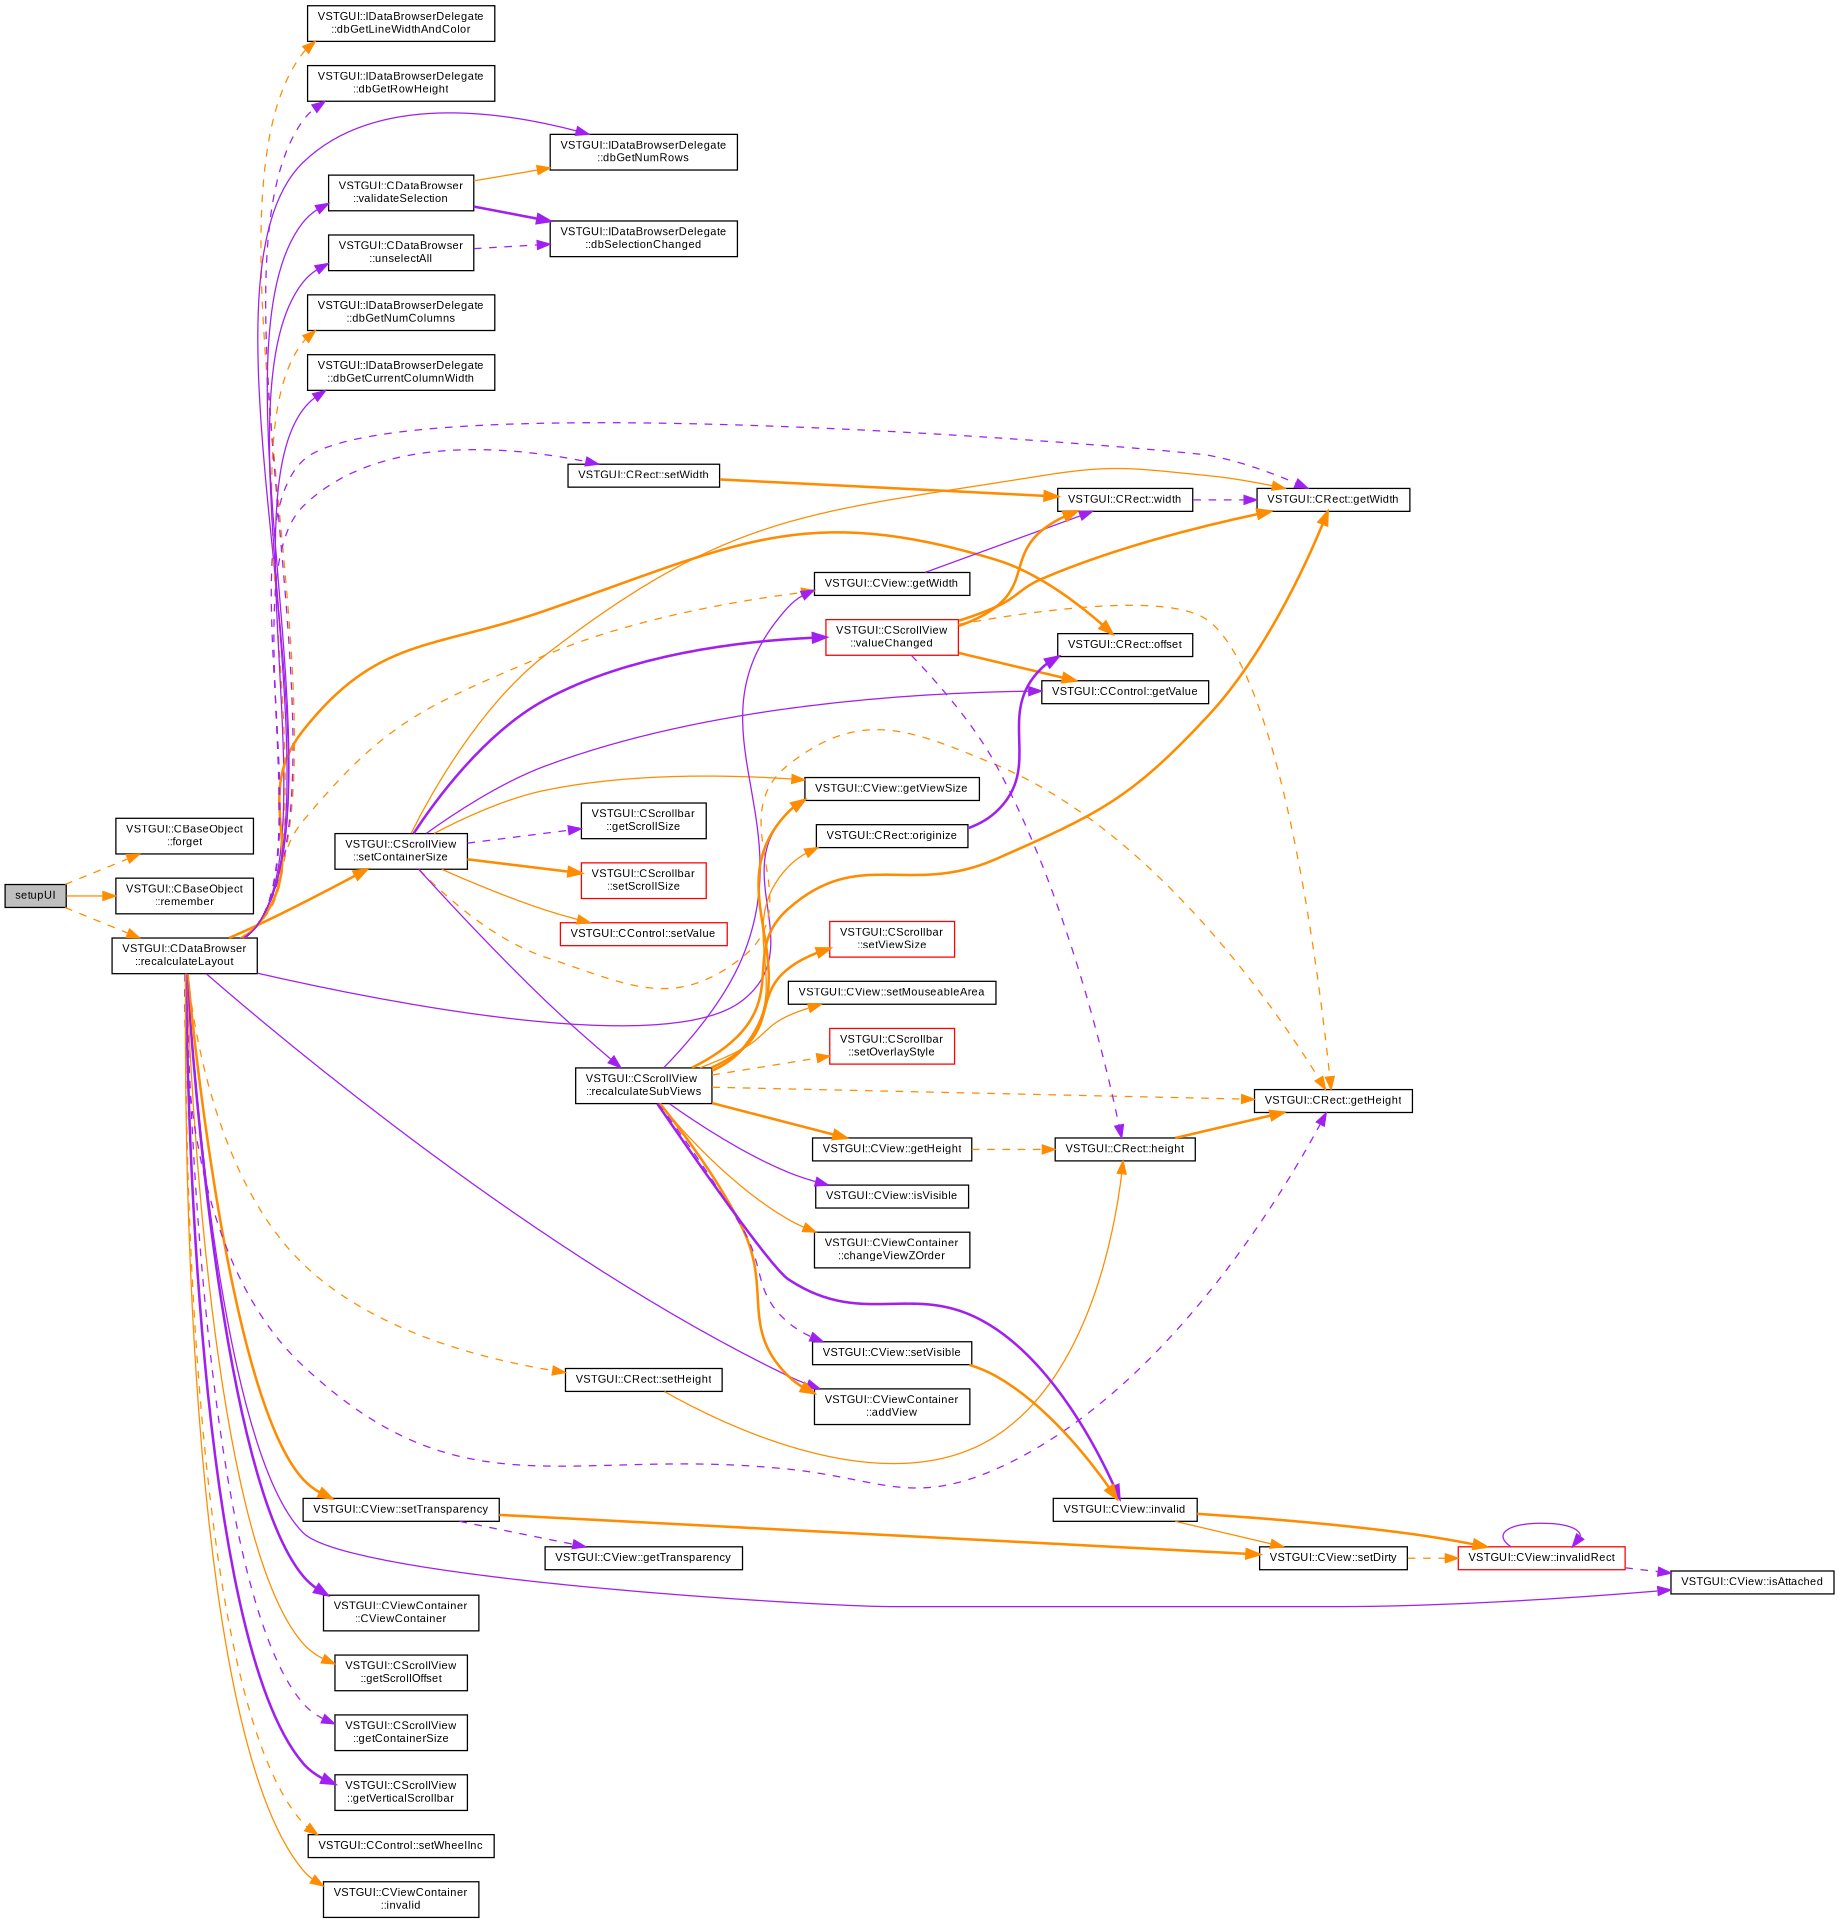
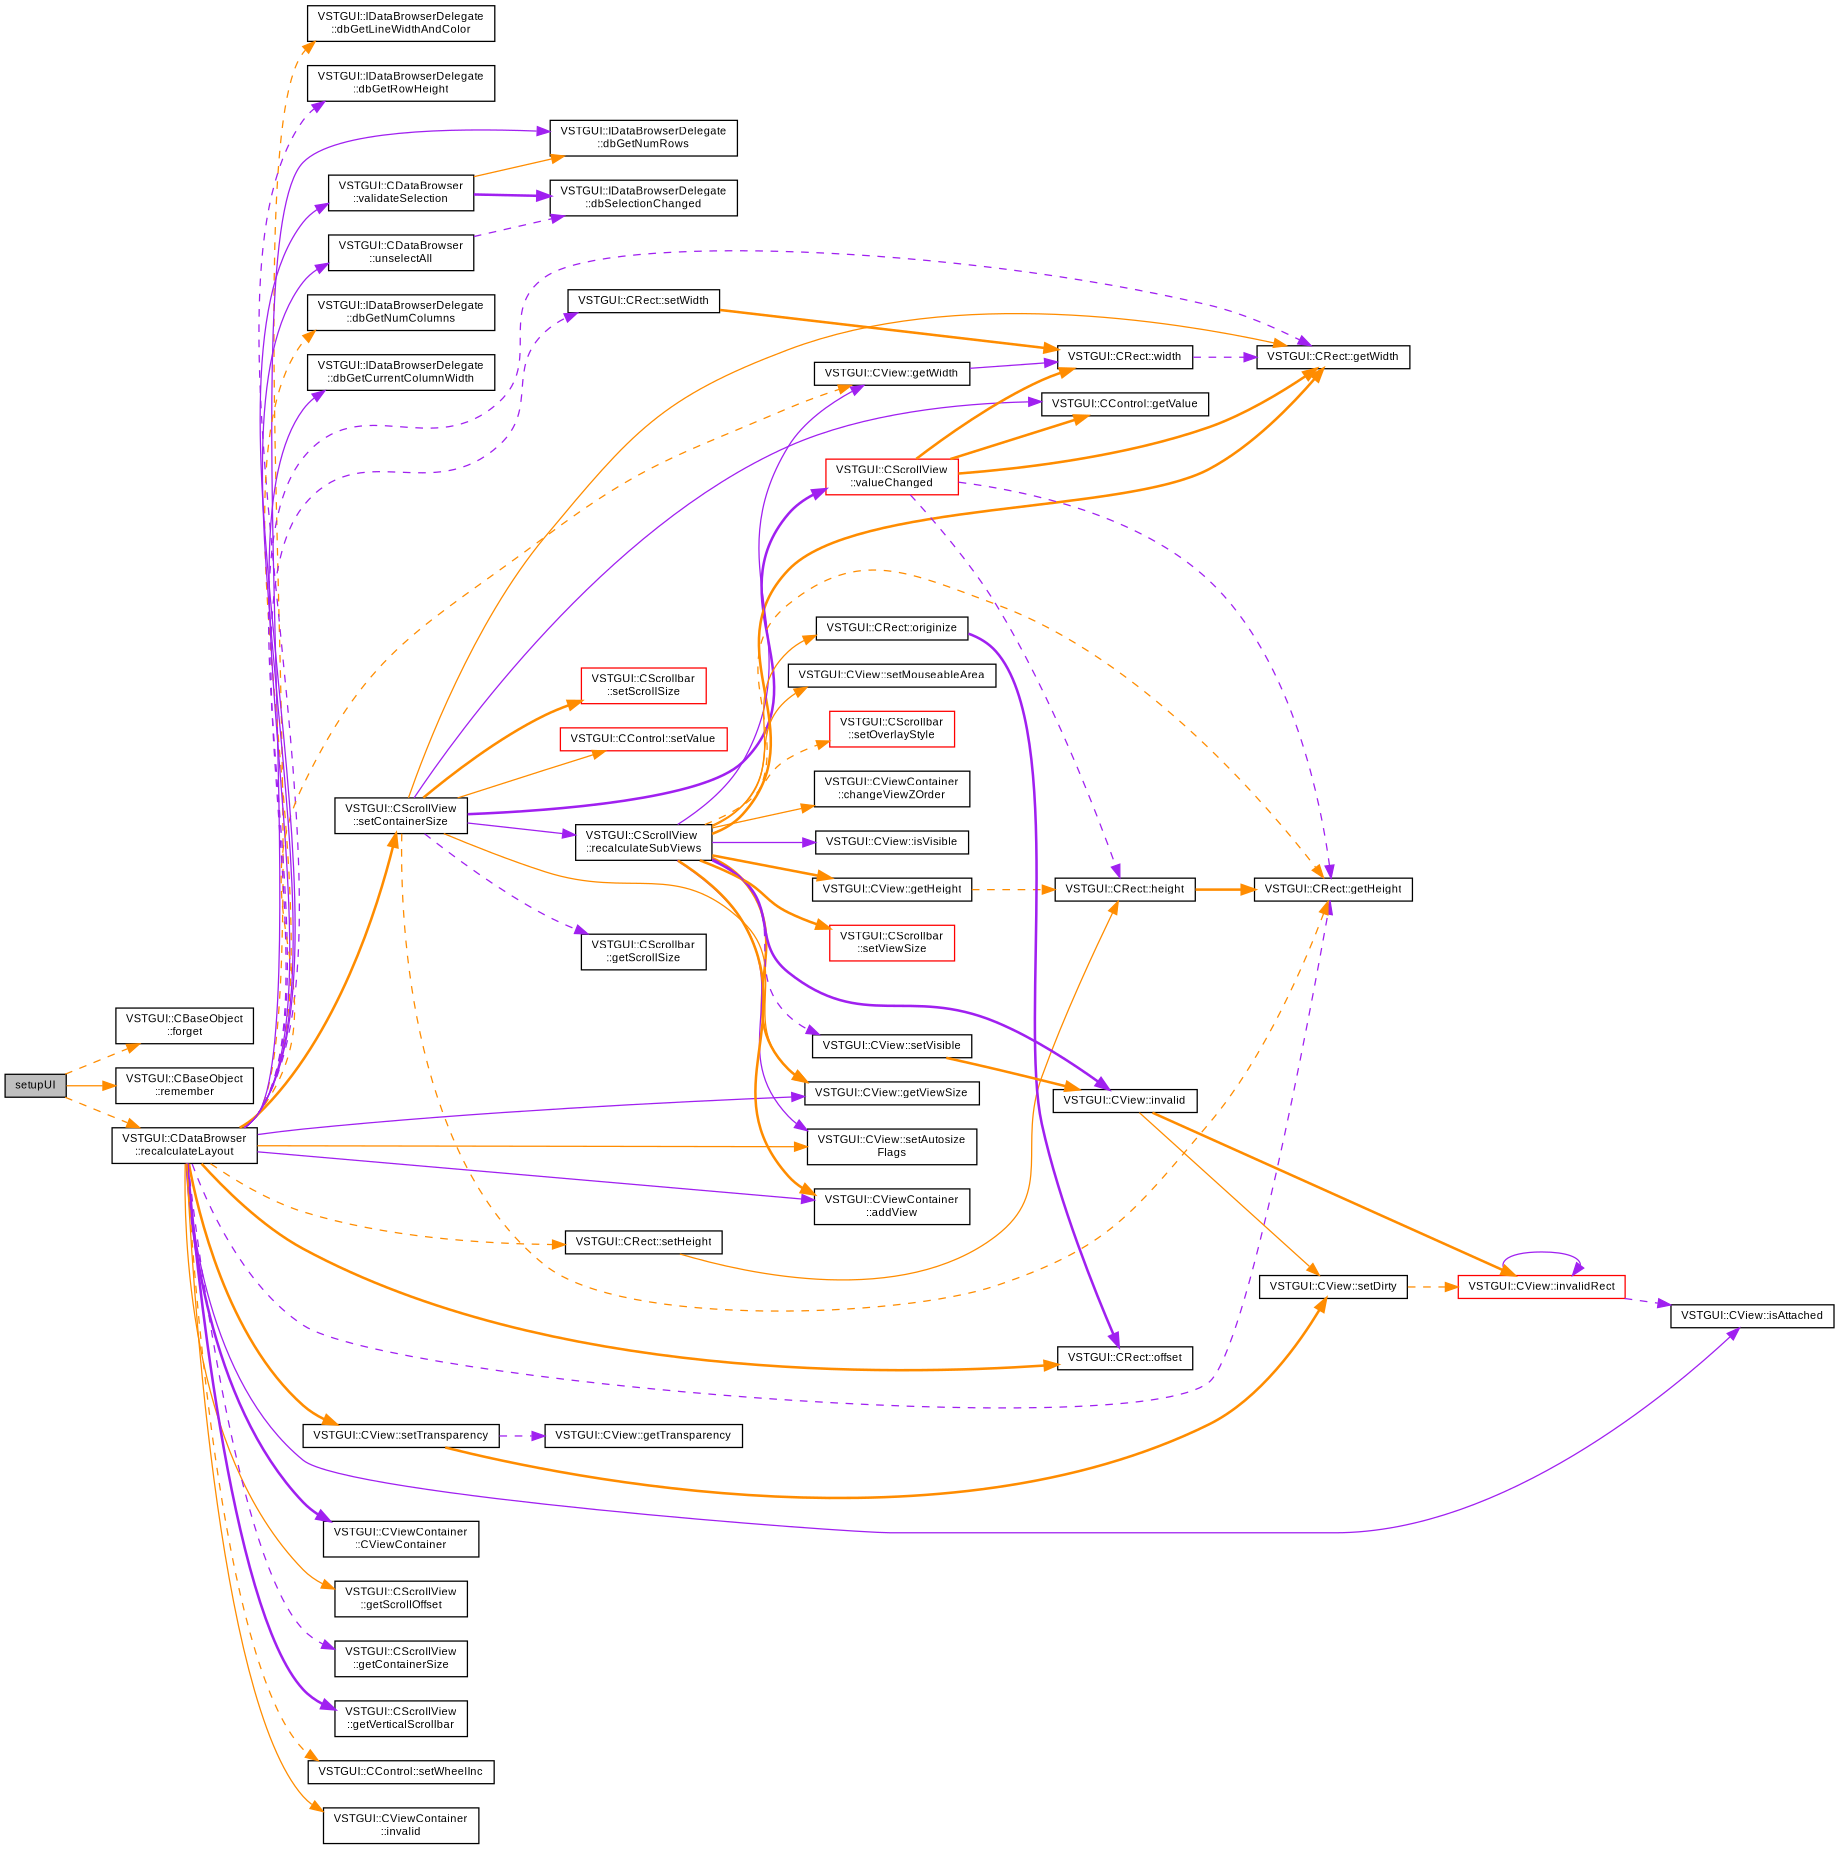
(1262, 718) -> (1223, 596)
none -> (892, 1147)
